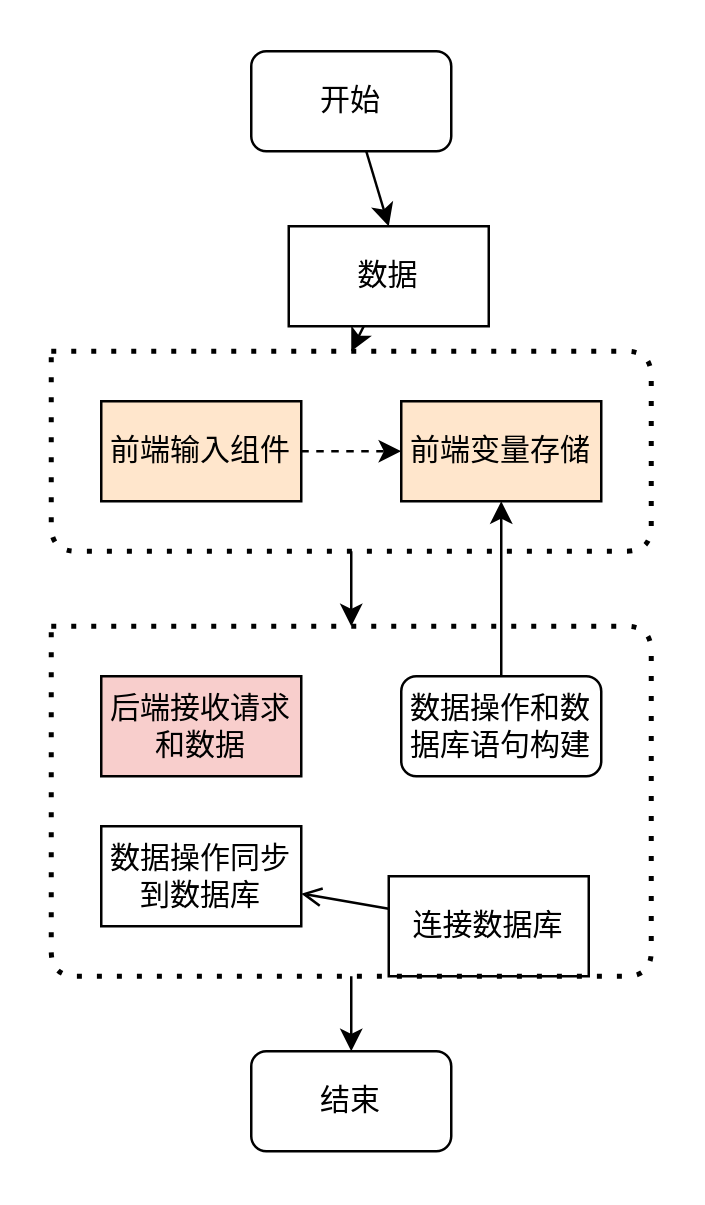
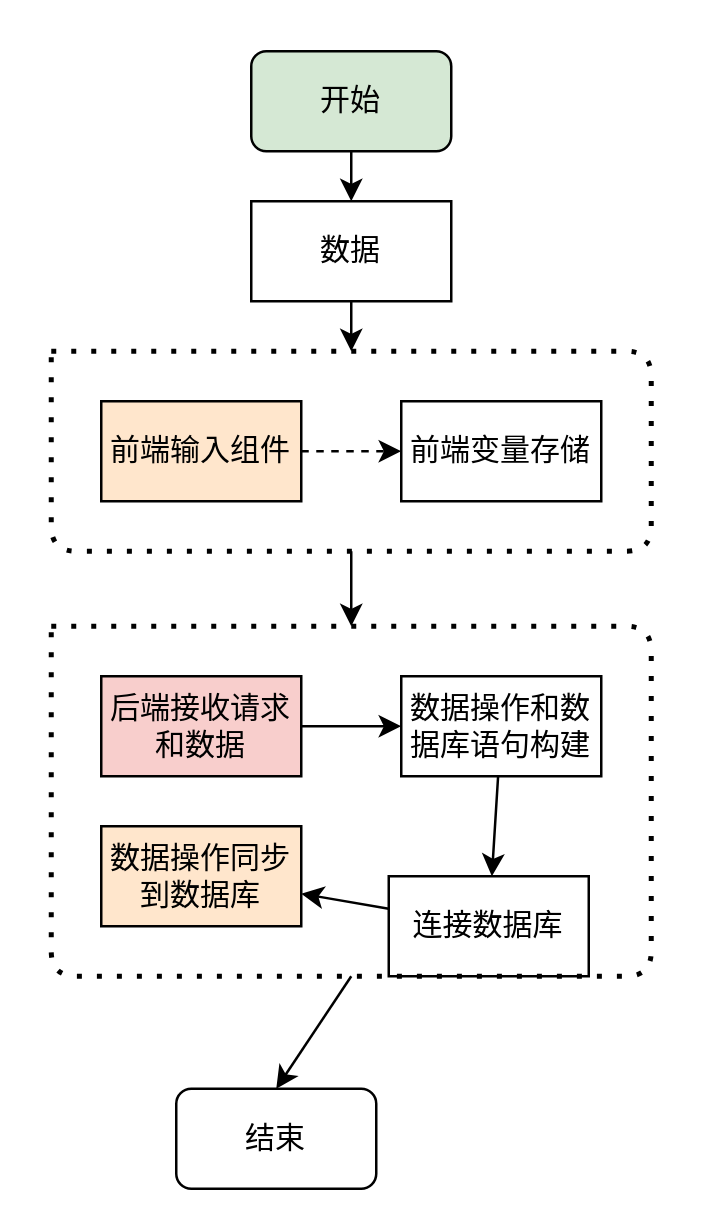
(351, 101) -> (351, 101)
(389, 276) -> (351, 251)
(501, 451) -> (501, 451)
(501, 589) -> (496, 818)
none -> (343, 726)
(501, 726) -> (501, 726)
(201, 876) -> (201, 876)
(314, 896) -> (319, 897)
(351, 1101) -> (276, 1139)
